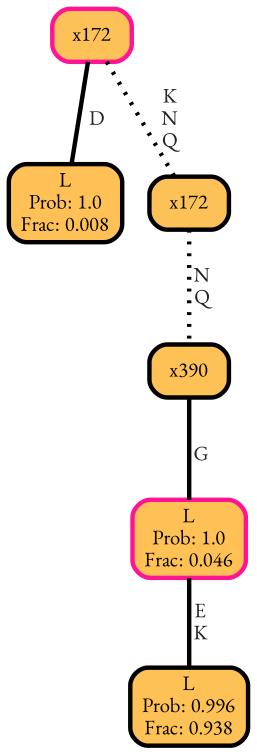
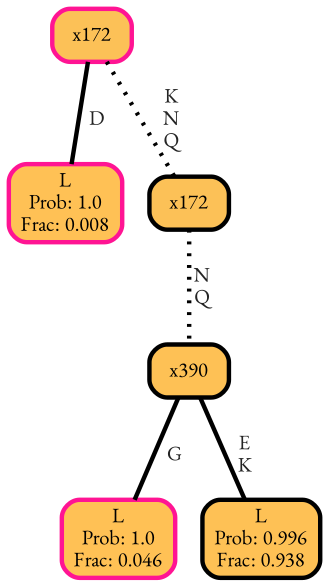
(66, 203) -> (66, 203)
(189, 623) -> (223, 449)
